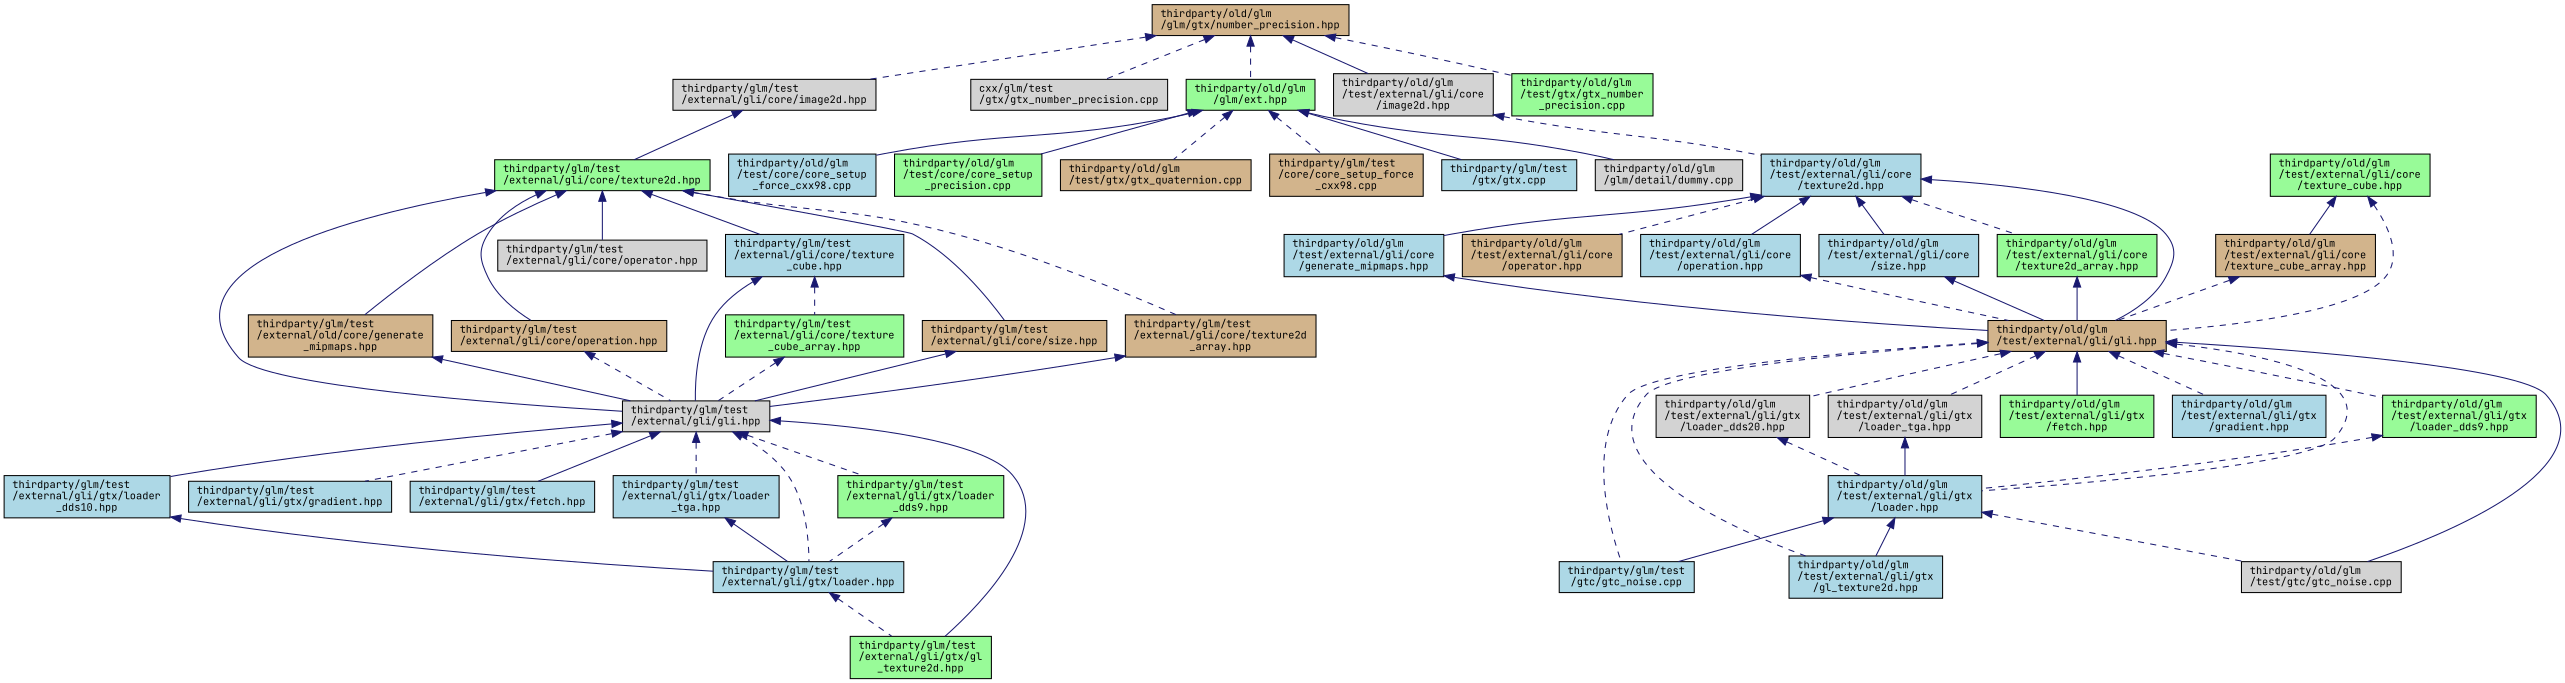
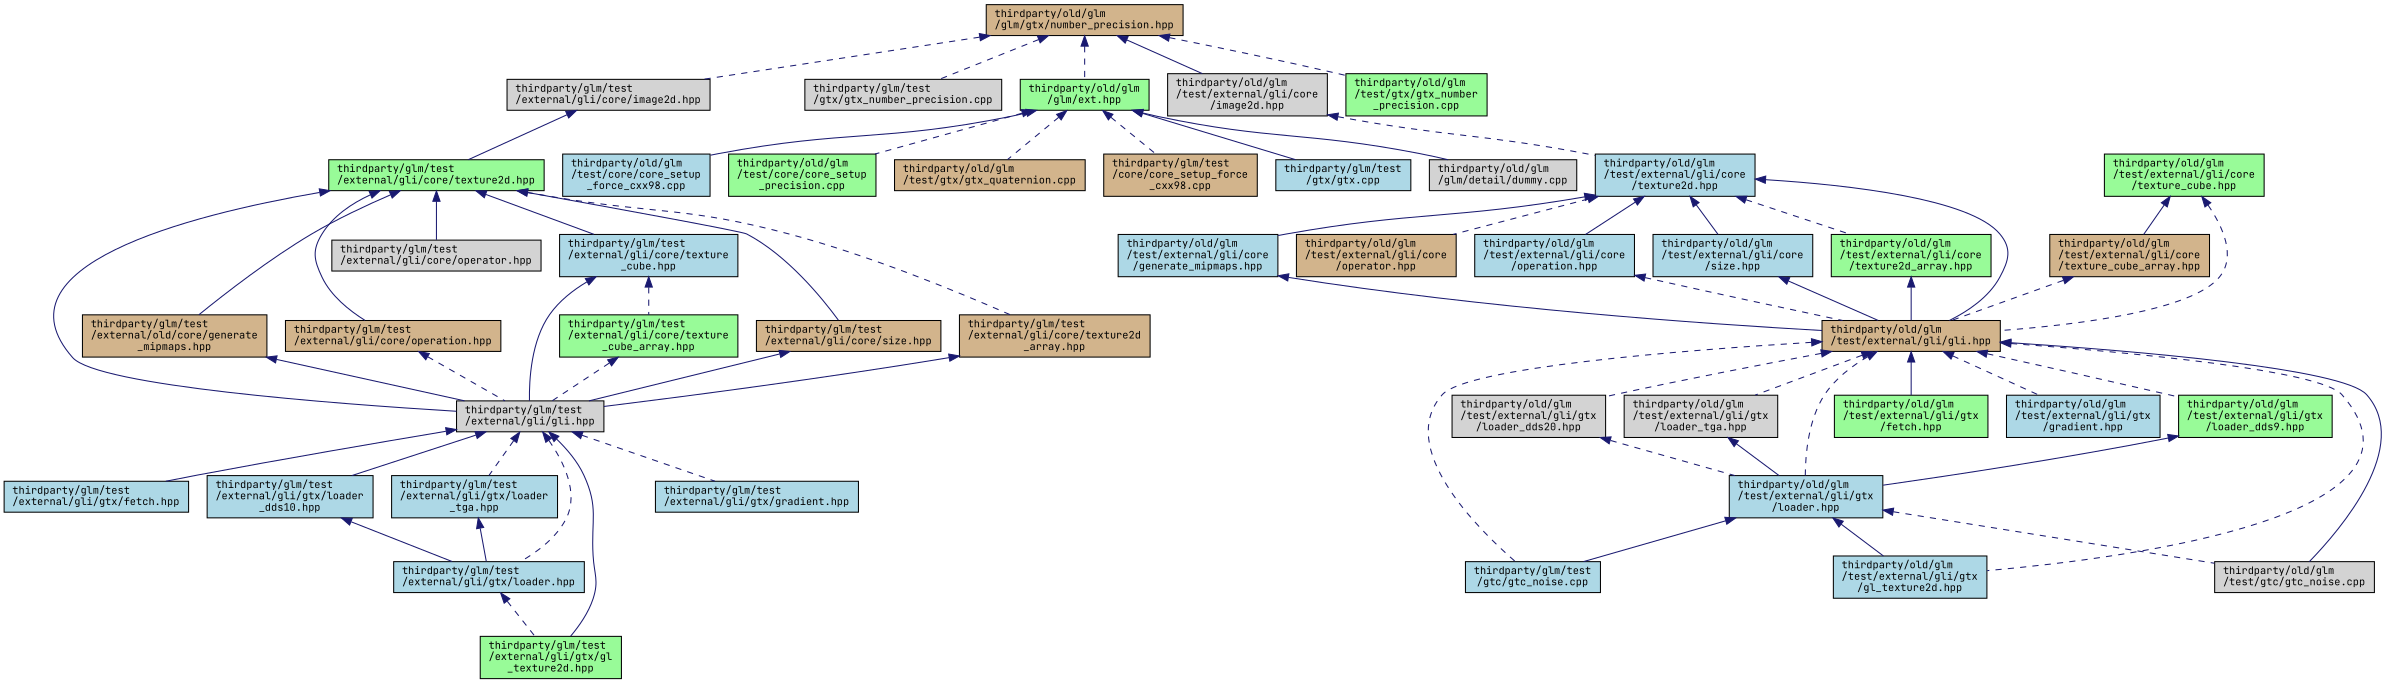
(1069, 95) -> (903, 95)
(1115, 134) -> (949, 134)
(2178, 466) -> (2026, 463)
(921, 497) -> none
